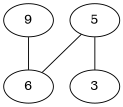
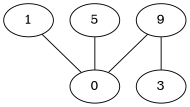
none -> (29, 20)
(95, 53) -> (161, 53)
(29, 87) -> (95, 87)
